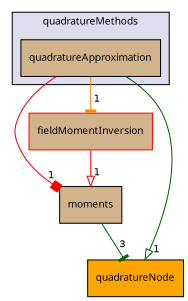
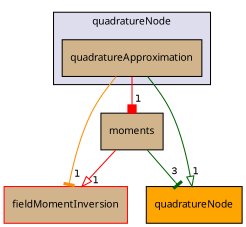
(91, 22) -> (132, 22)
(91, 163) -> (102, 164)
